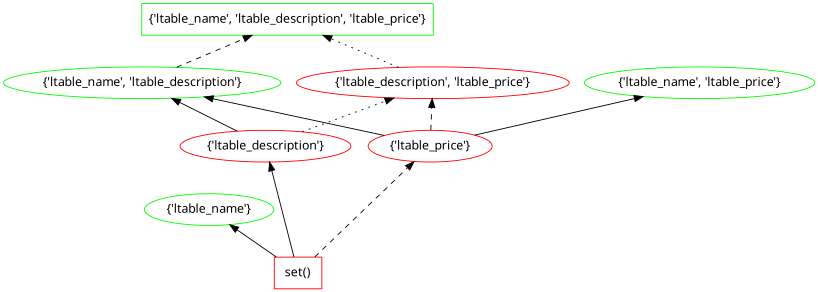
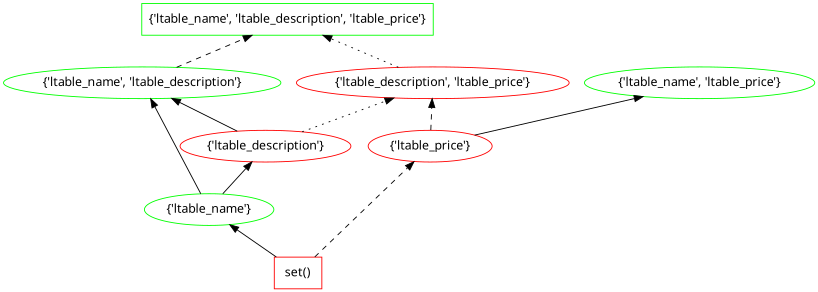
(299, 117) -> (178, 150)
(283, 214) -> (234, 181)
